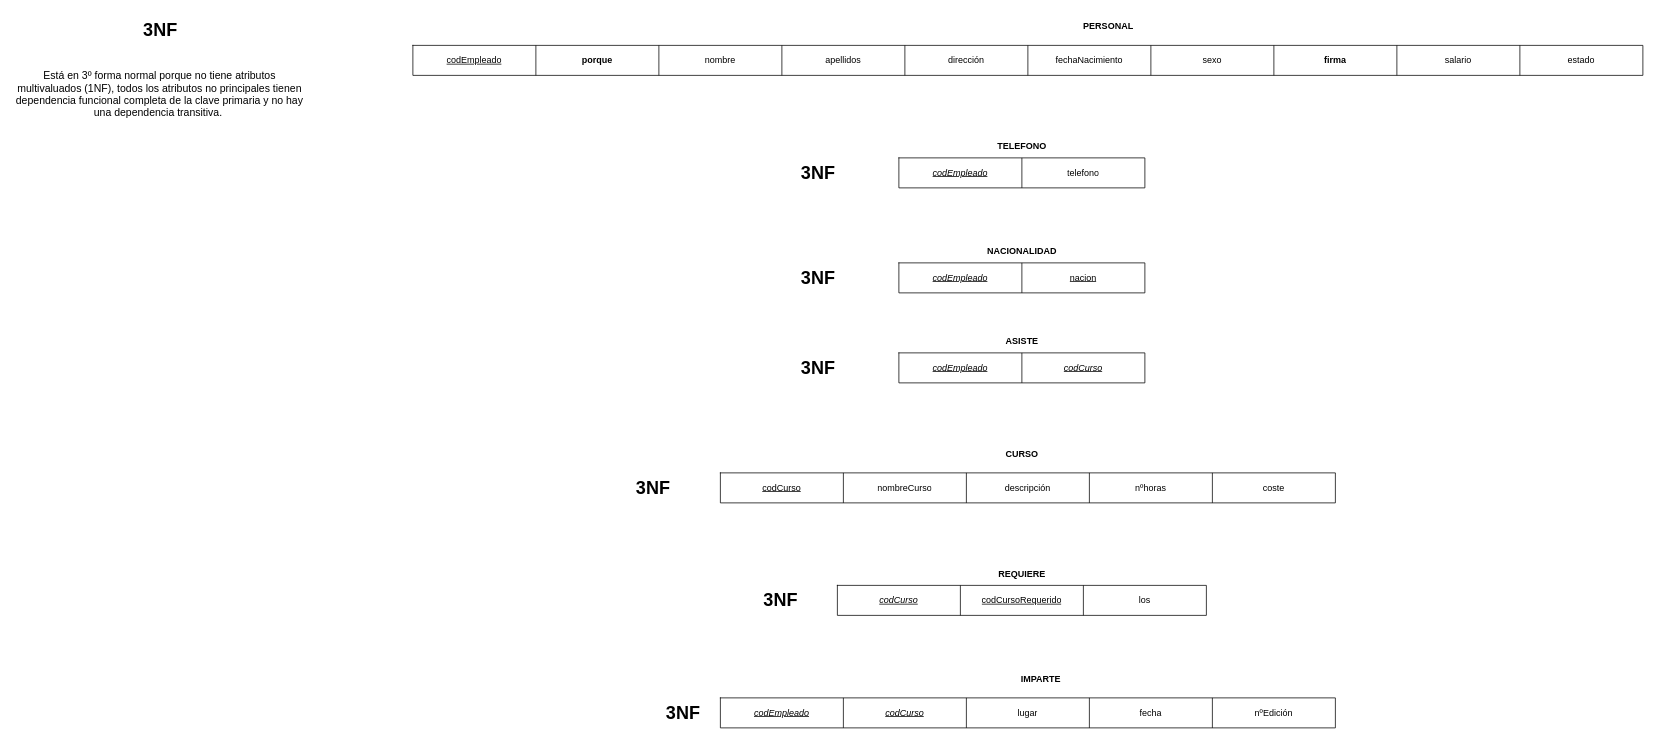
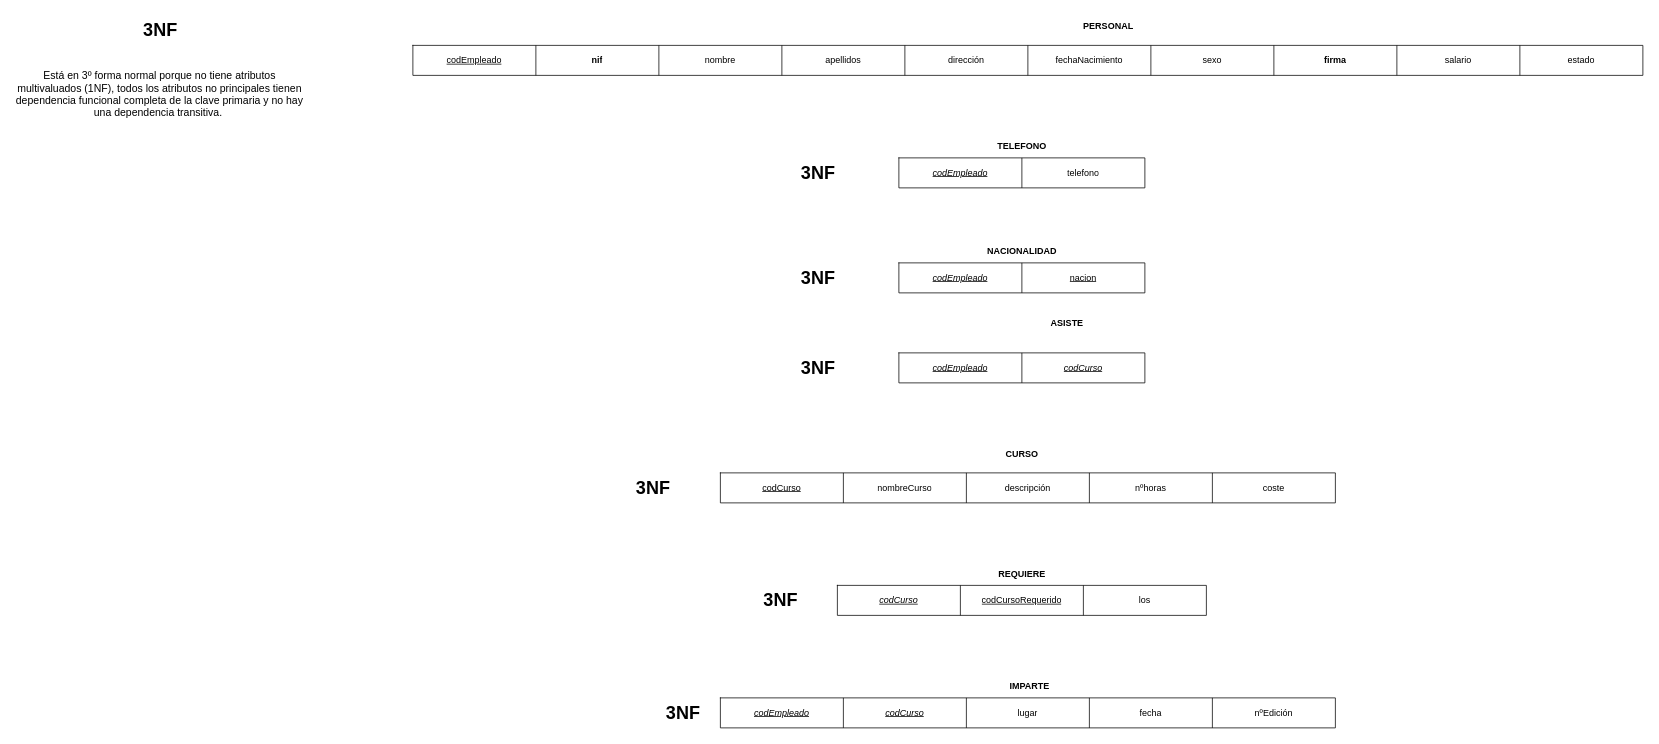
(597, 60) -> (597, 60)
(1022, 342) -> (1067, 323)
(1041, 679) -> (1029, 687)
